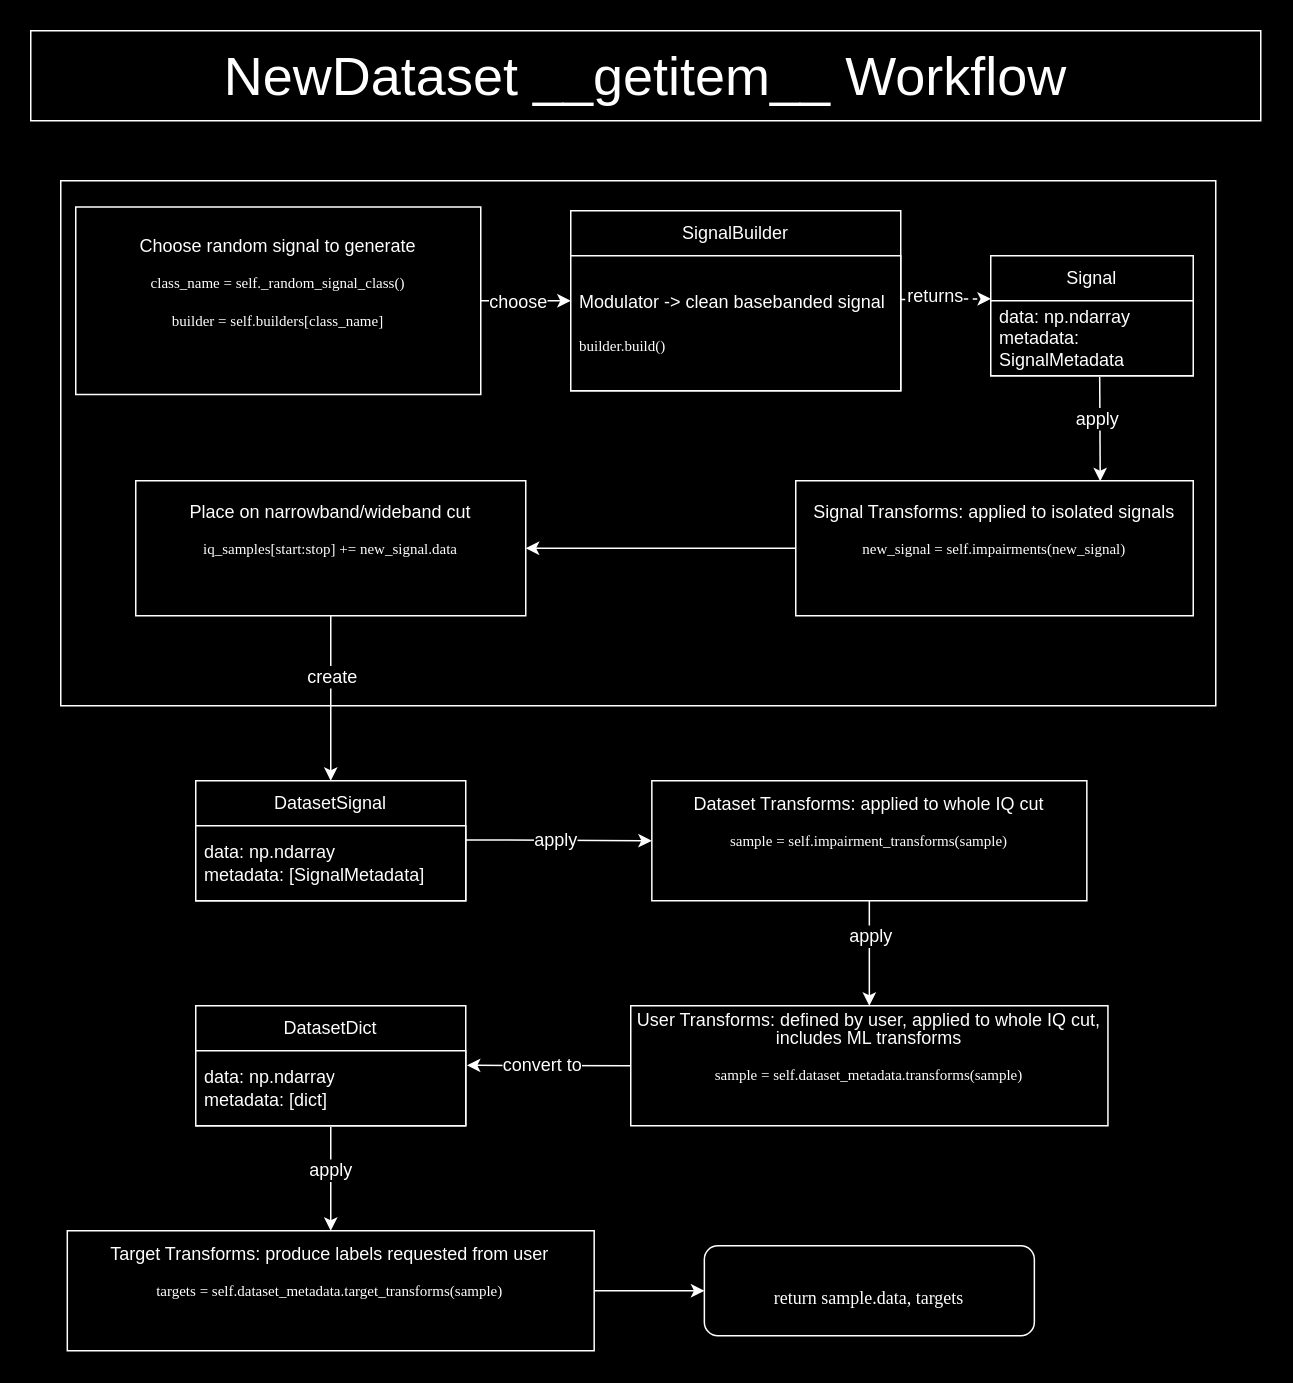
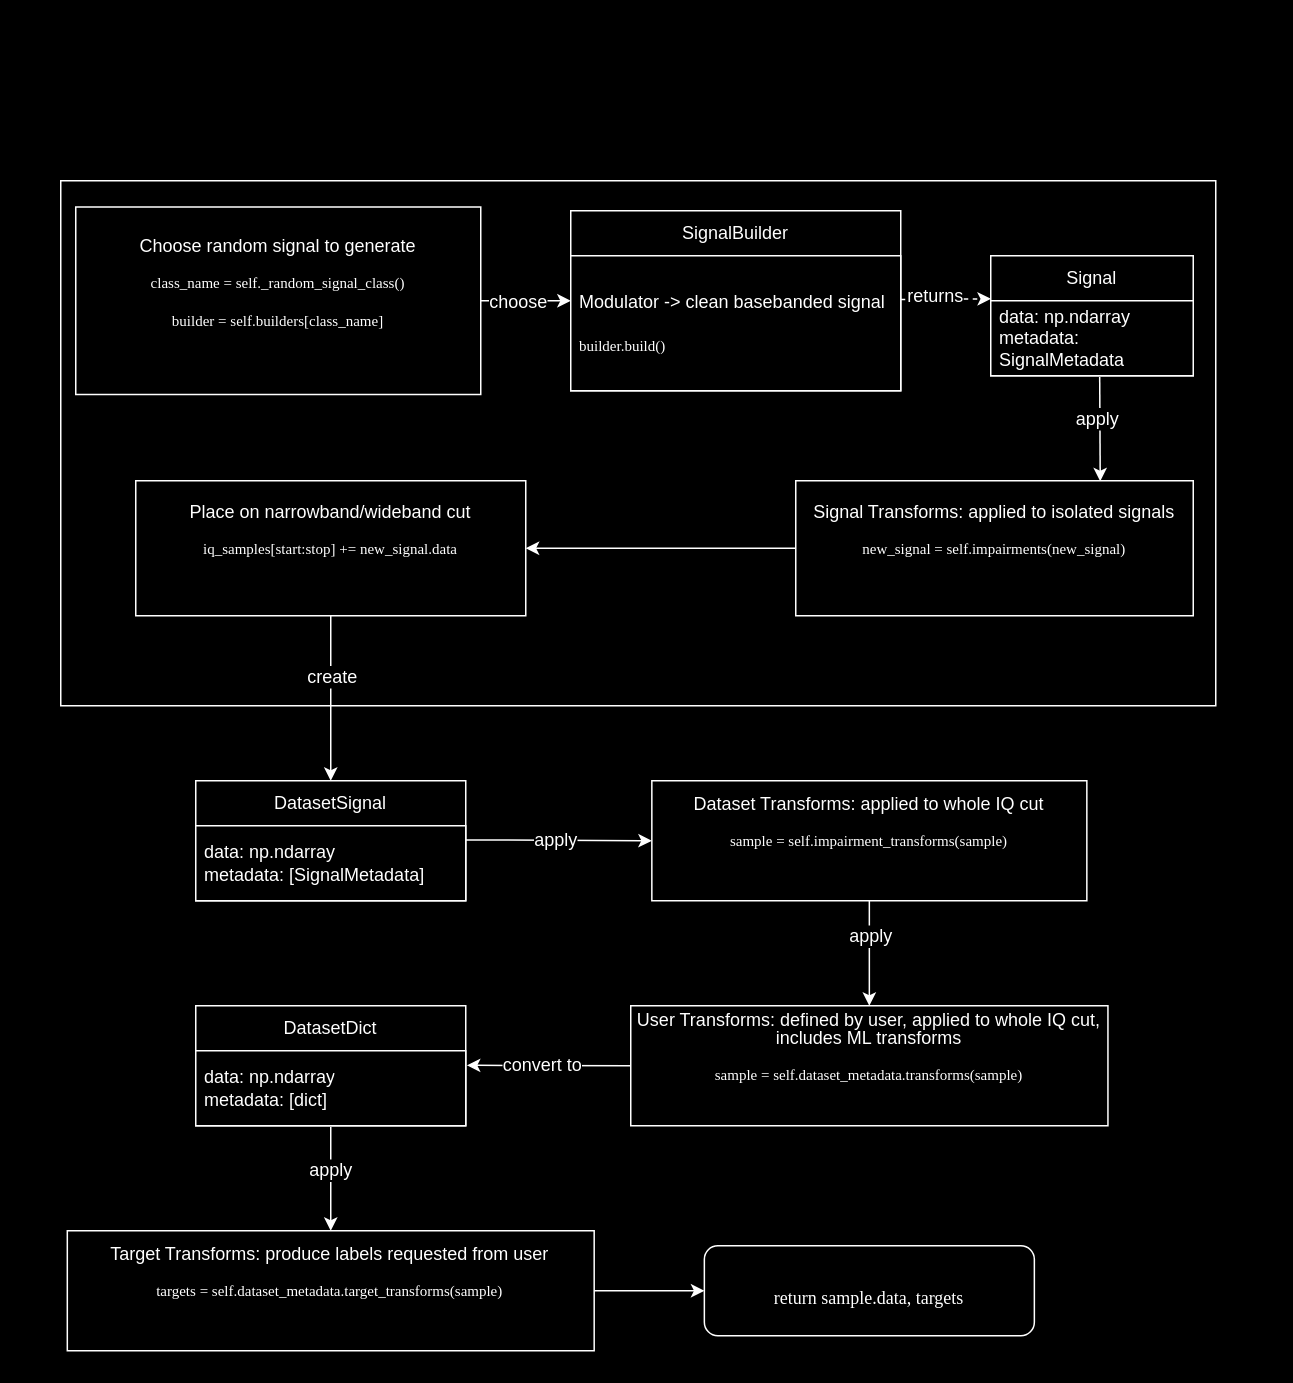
(646, 76) -> none
